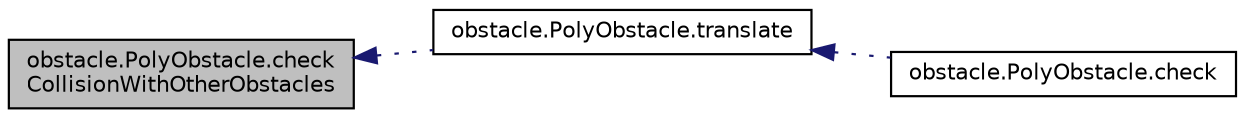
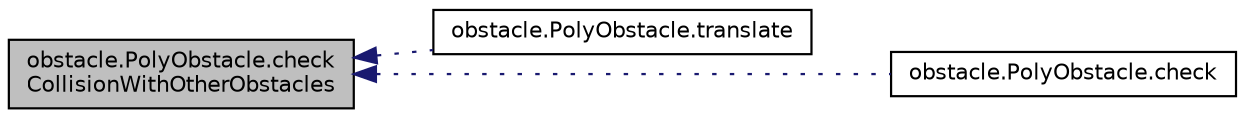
(862, 55) -> (633, 74)
